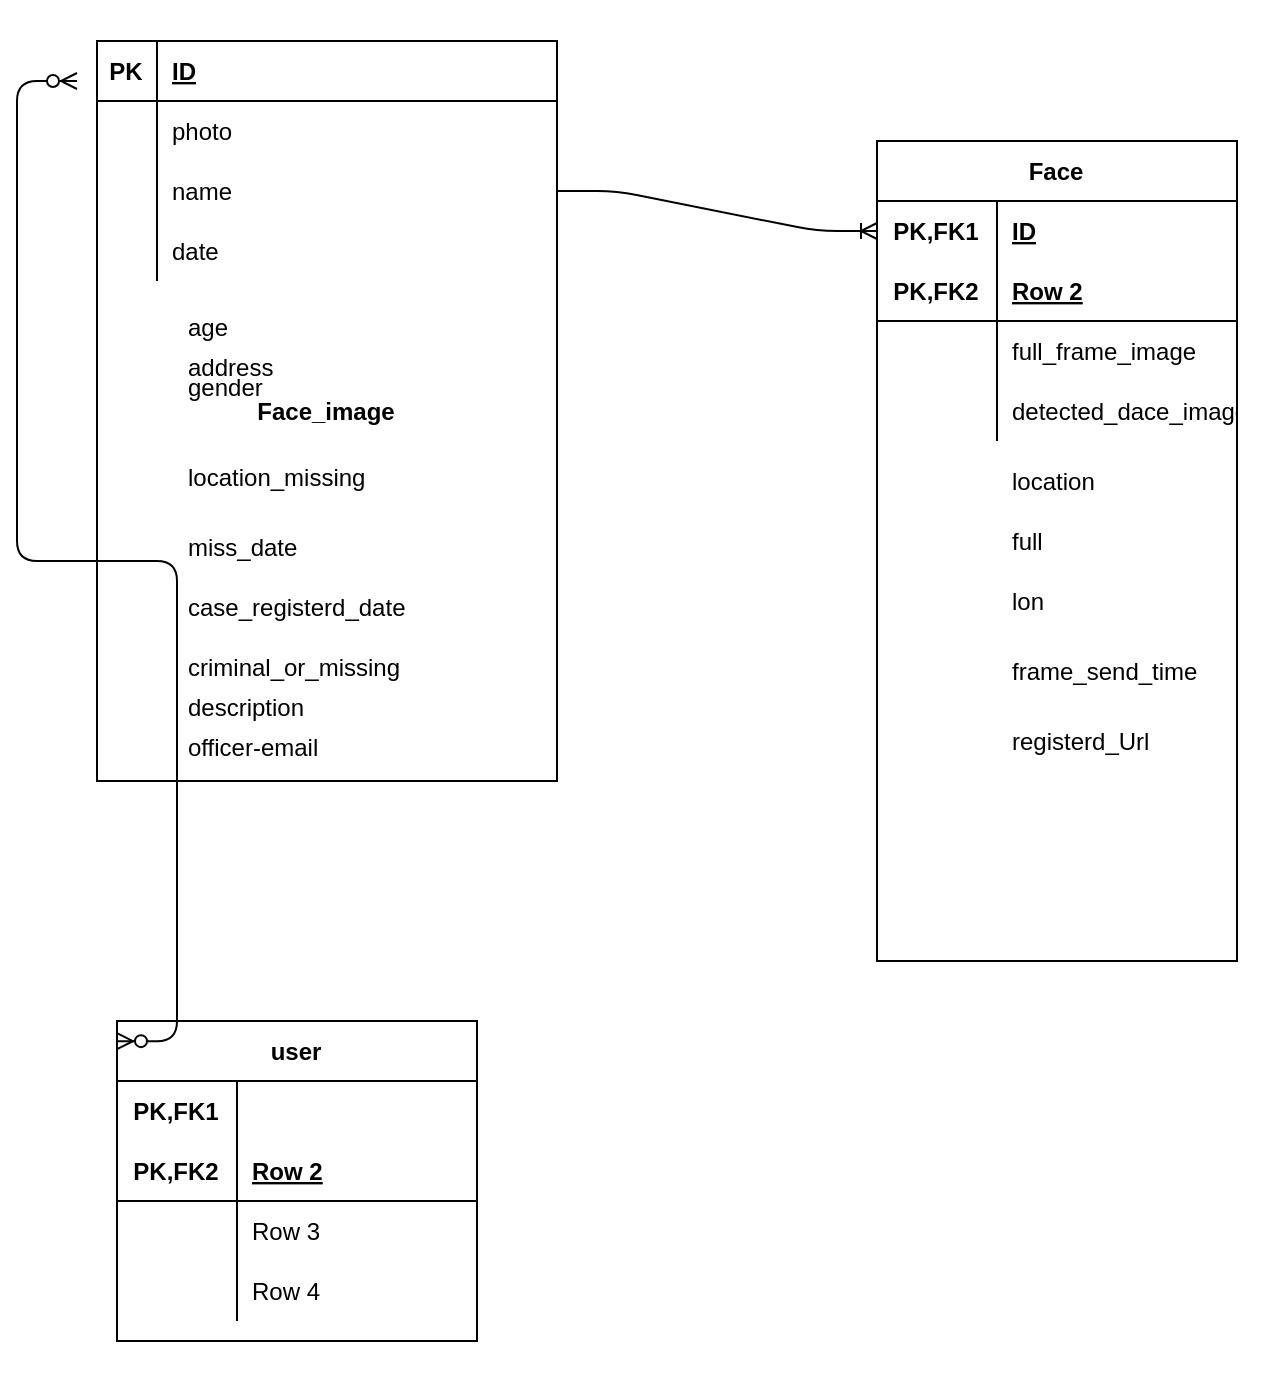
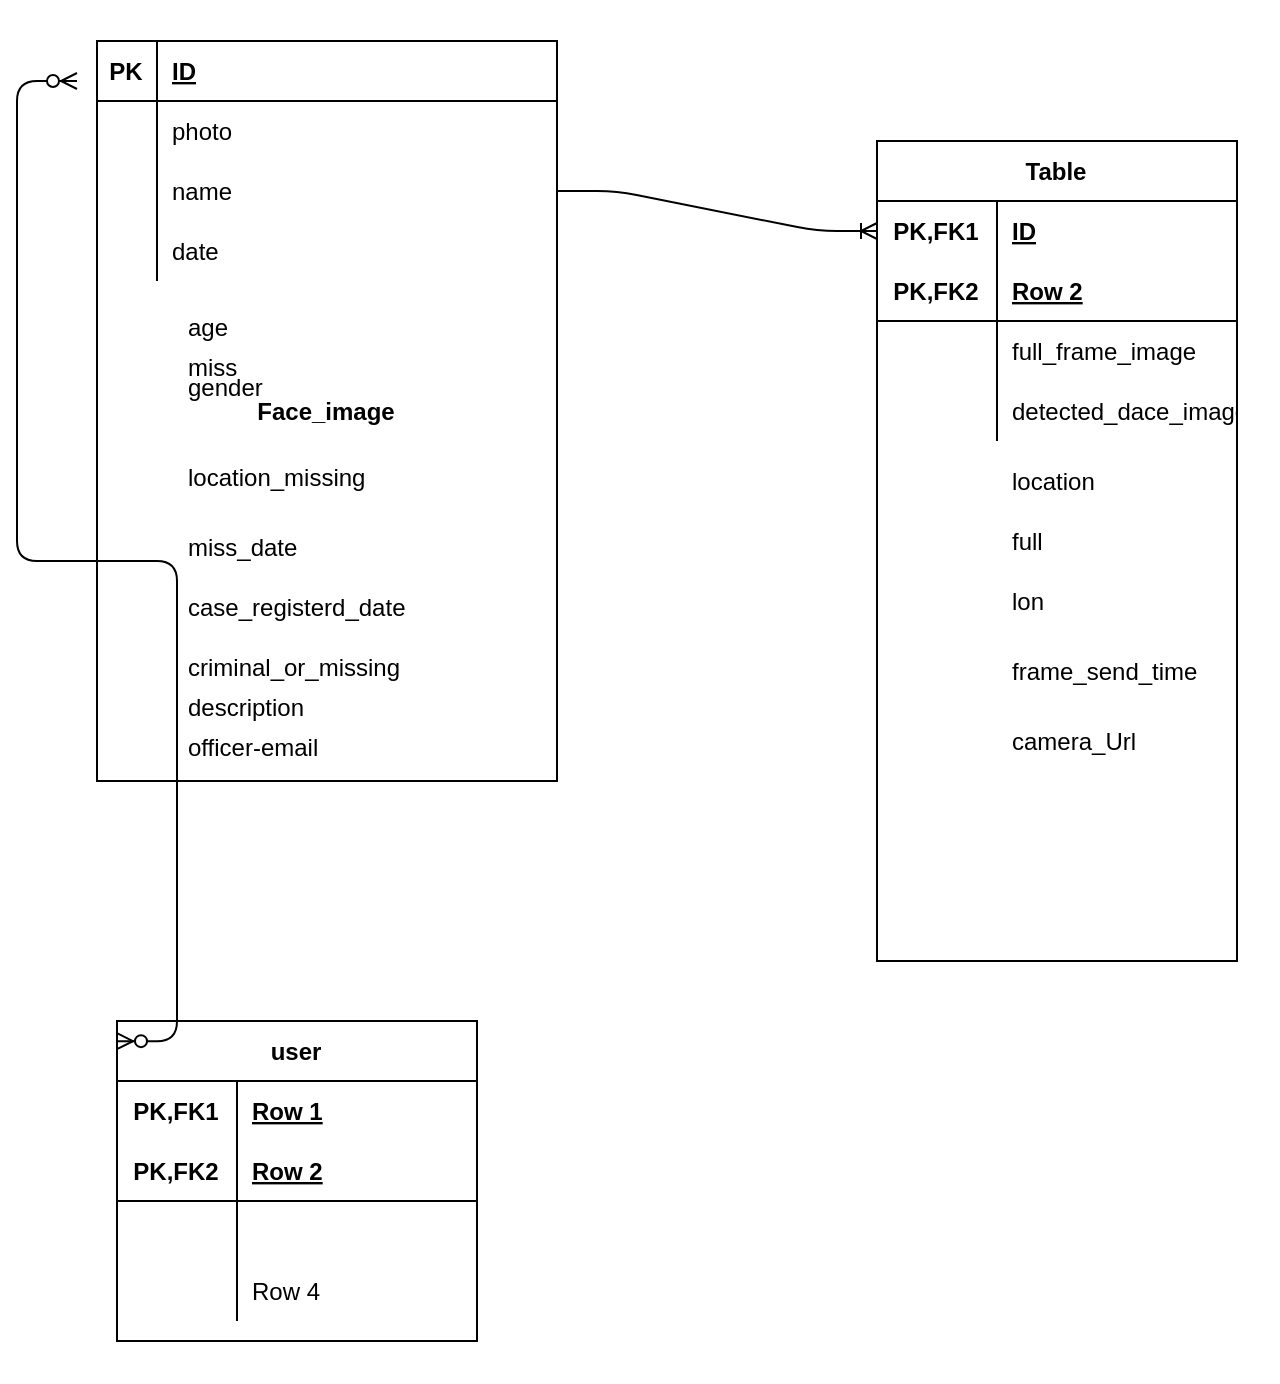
(1056, 172) -> (1056, 172)
(235, 368) -> (212, 368)
(1093, 742) -> (1076, 742)
none -> (357, 1111)
(357, 1231) -> none
